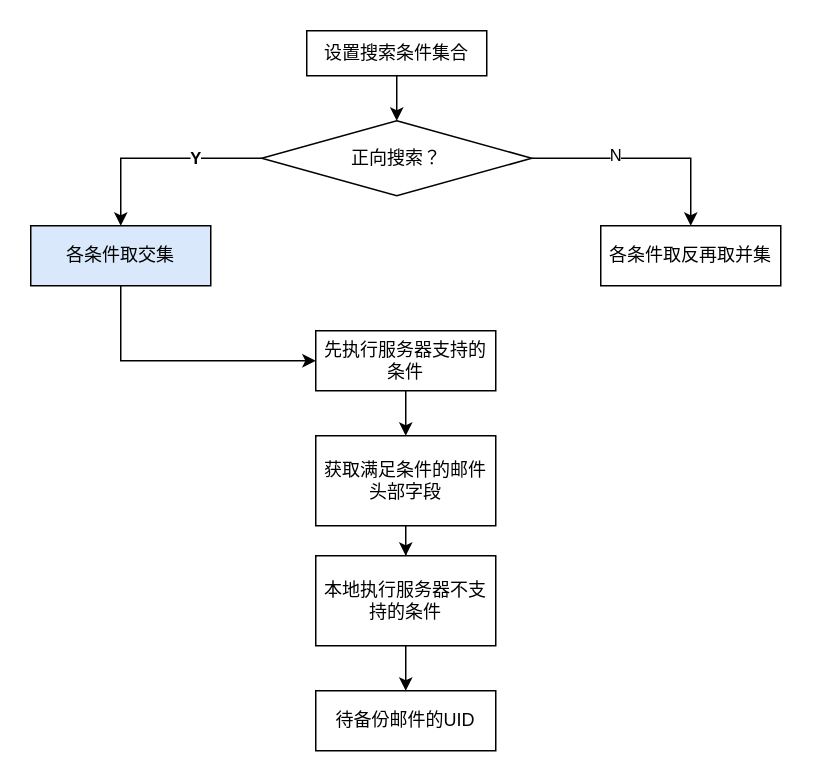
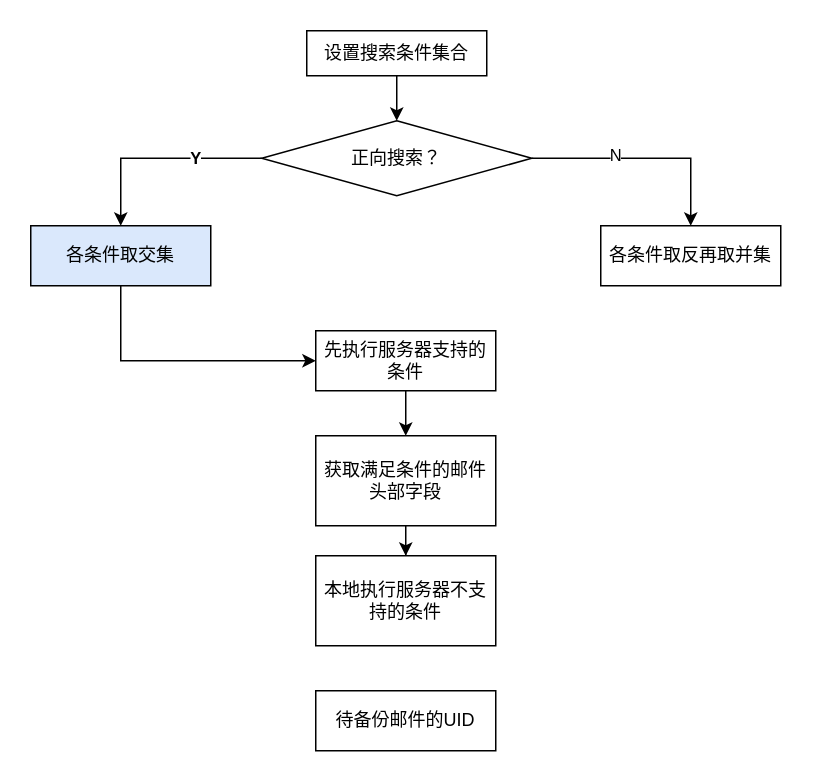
(406, 674) -> none
